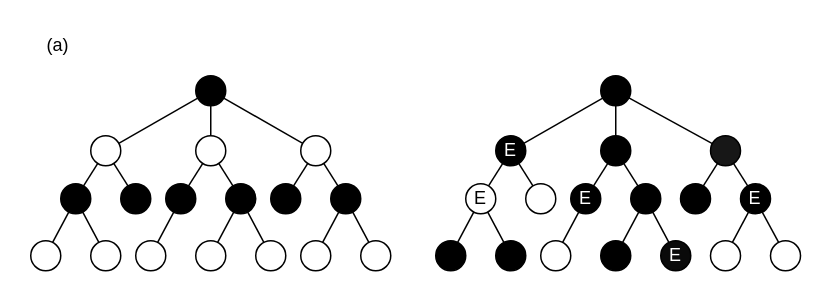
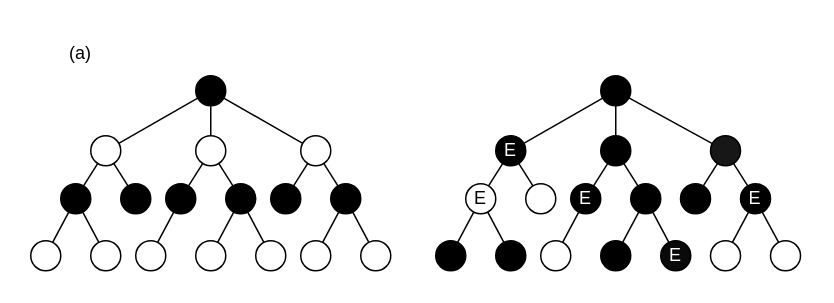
(98, 46) -> (121, 53)
